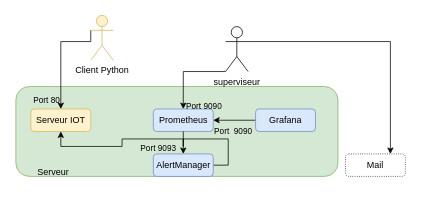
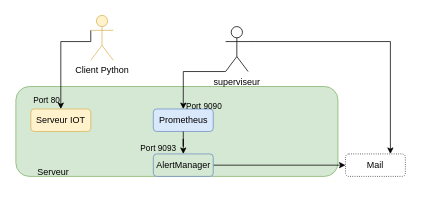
(237, 120) -> none
(285, 120) -> none
(91, 147) -> (339, 165)
(183, 165) -> (183, 165)
